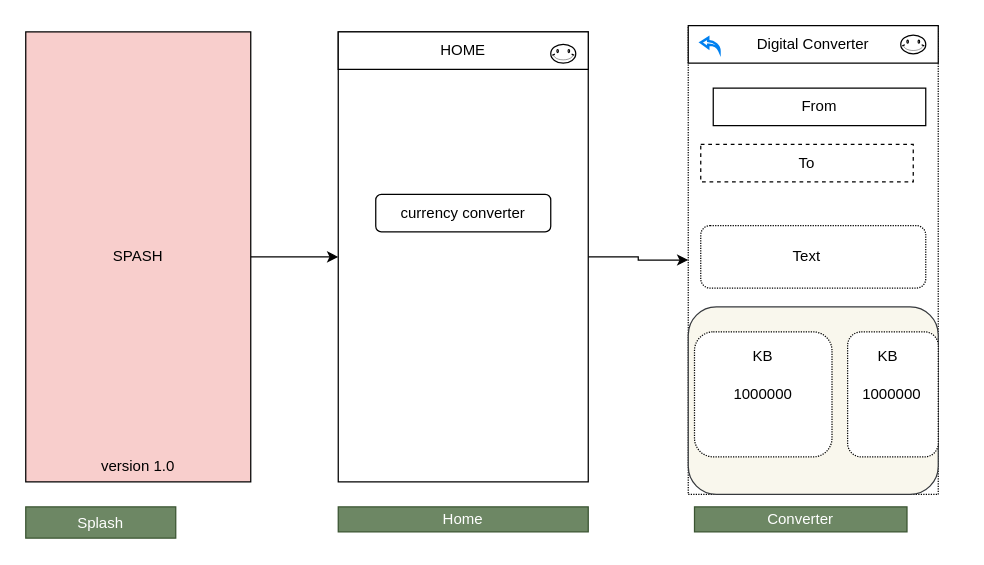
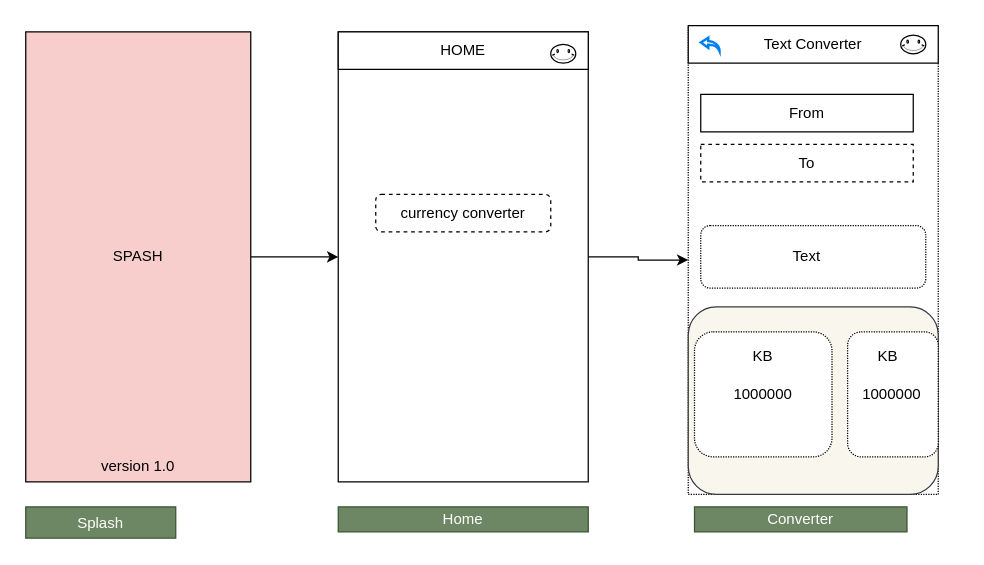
(813, 44) -> (813, 44)
(819, 107) -> (807, 113)
(463, 213) -> (463, 213)
